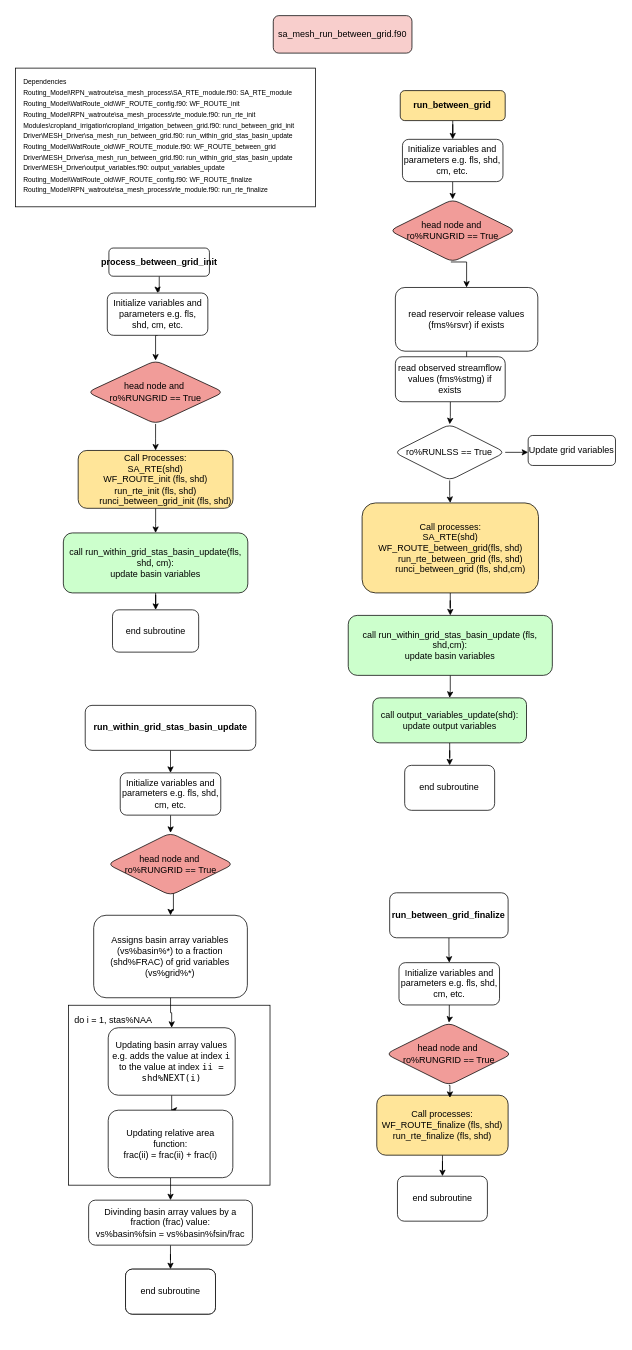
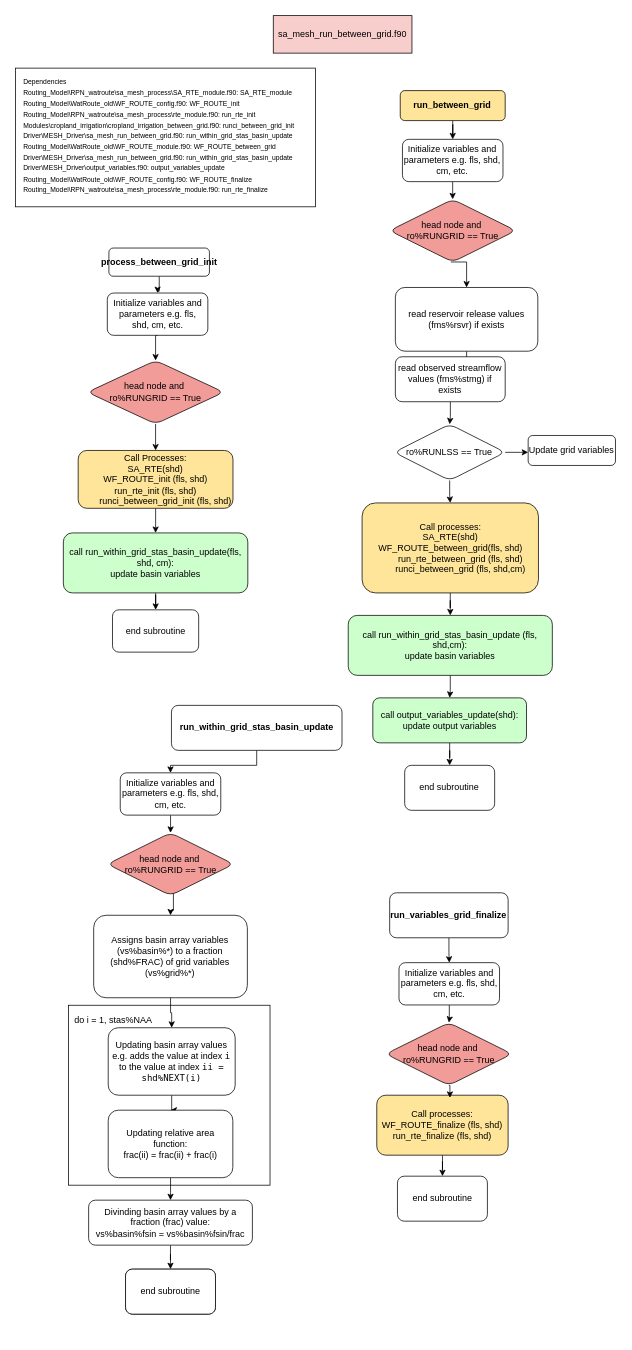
(343, 34) -> (343, 34)
(171, 728) -> (257, 728)
(449, 915) -> (449, 915)
